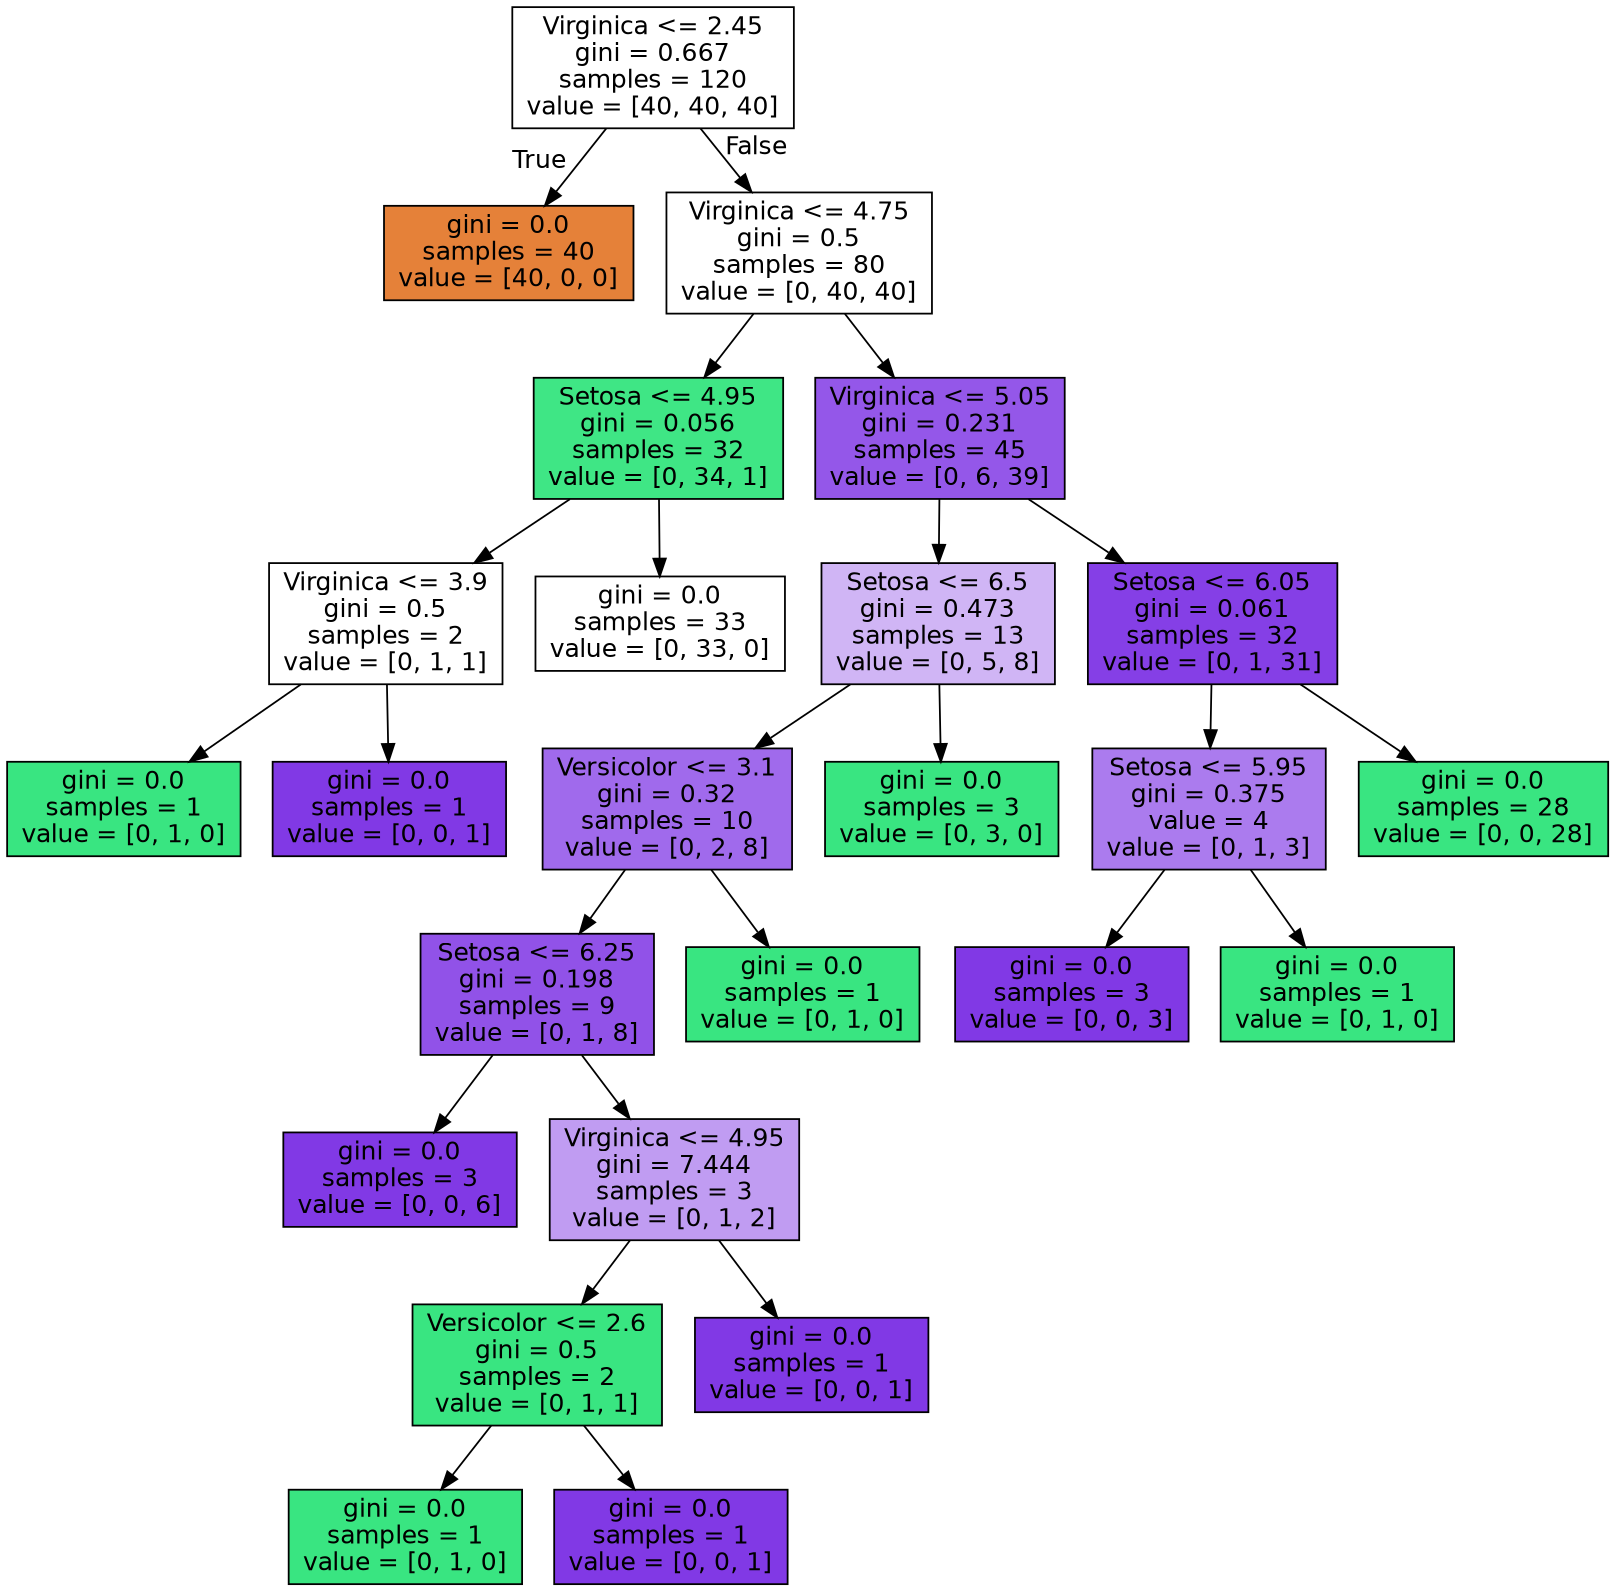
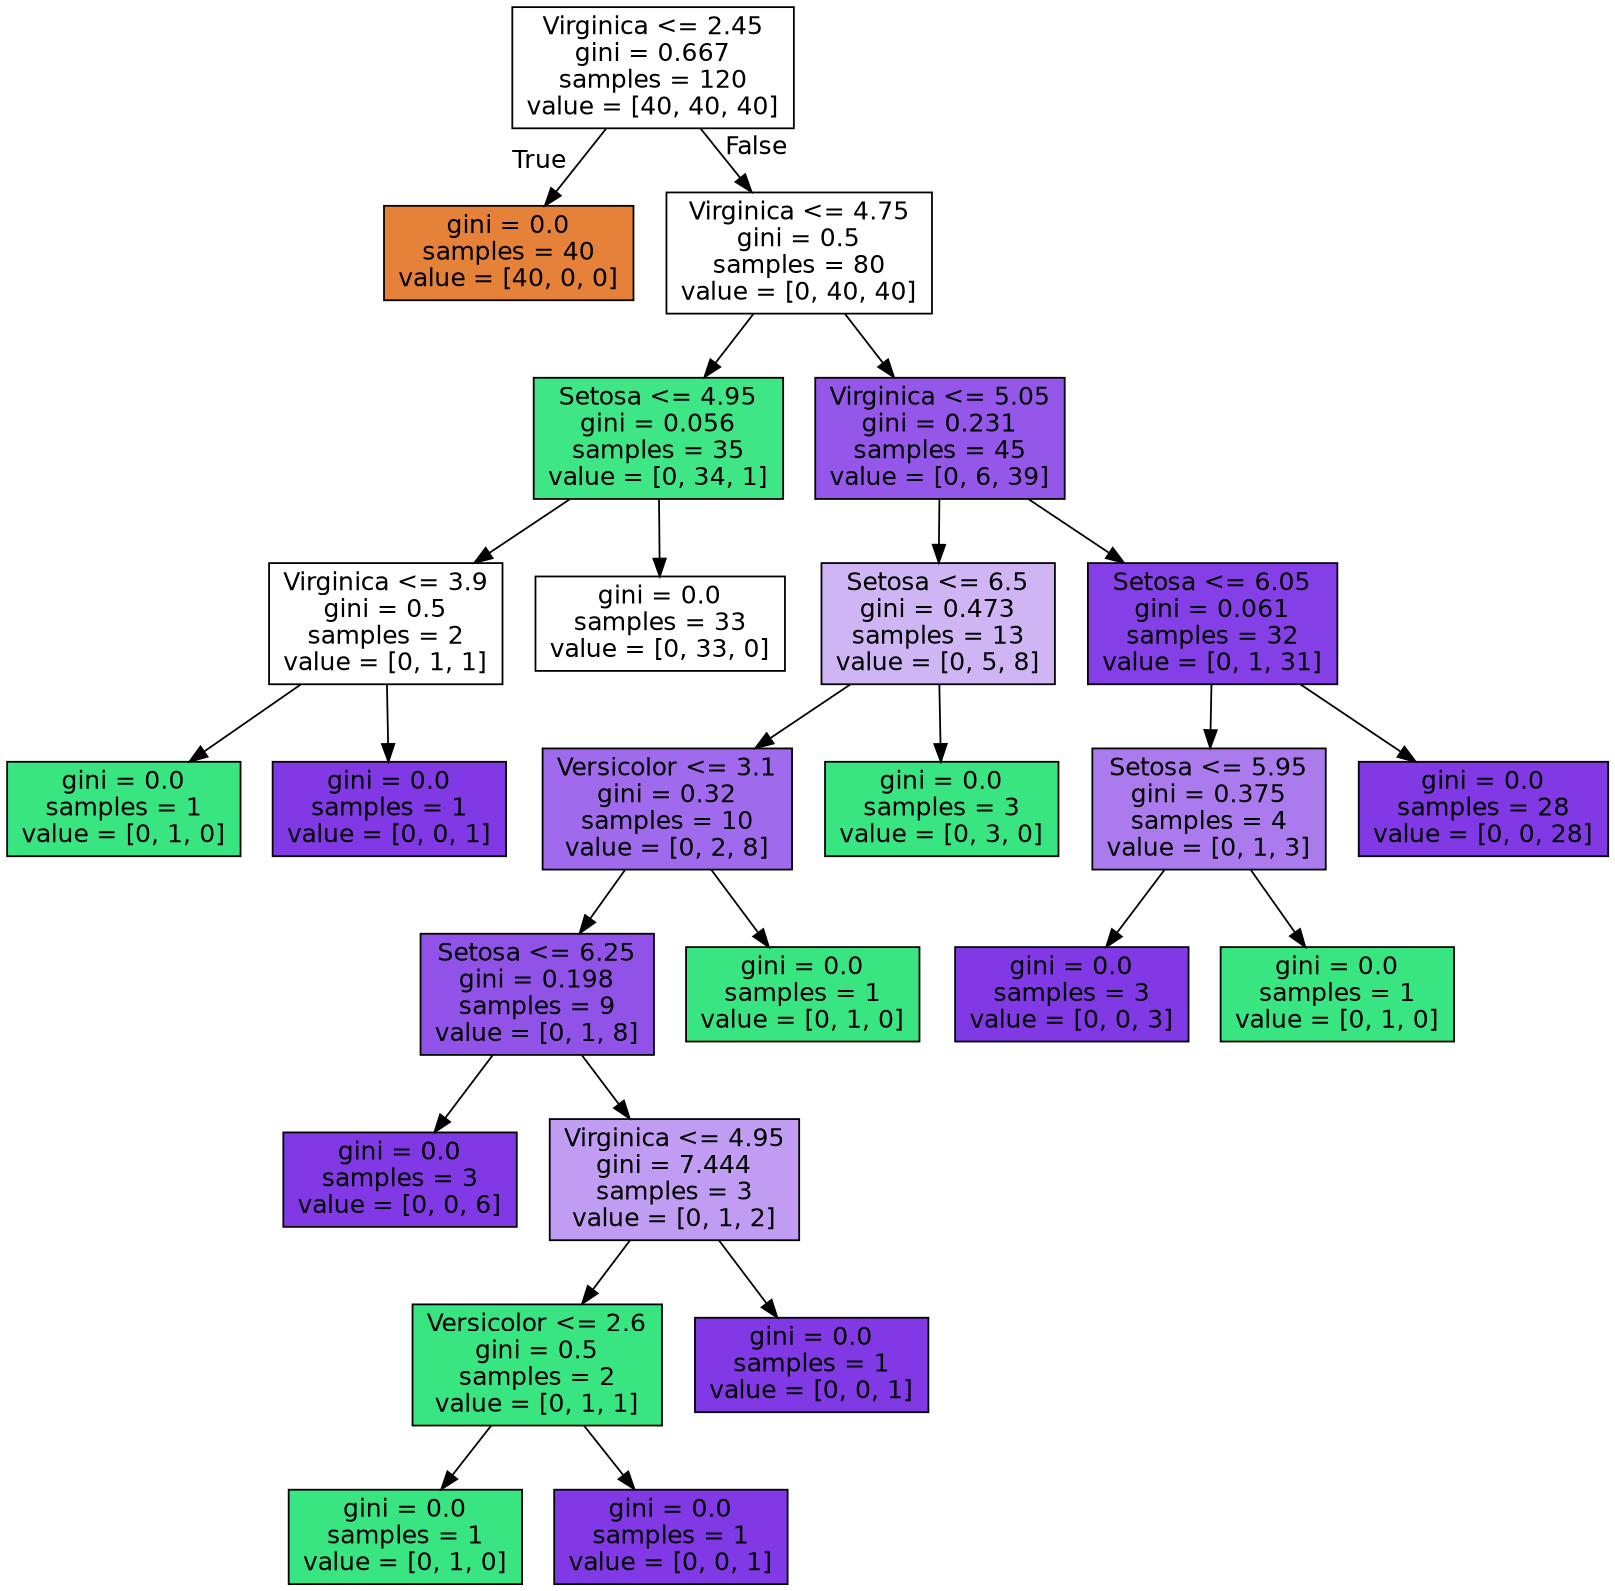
(658, 438) -> (658, 438)
(1209, 809) -> (1209, 809)
(1483, 809) -> (1483, 809)
